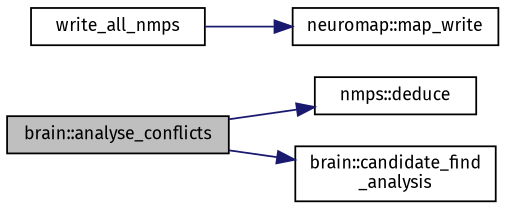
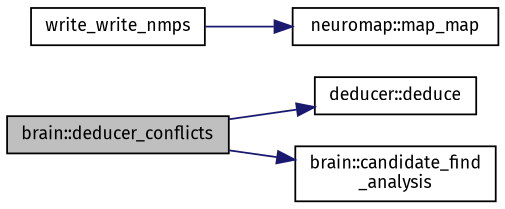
(118, 27) -> (118, 27)
(396, 27) -> (396, 27)
(396, 96) -> (396, 96)
(118, 135) -> (118, 135)
